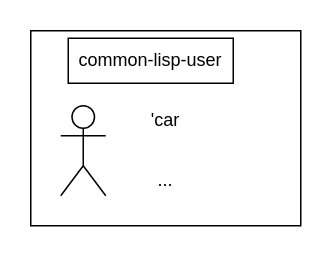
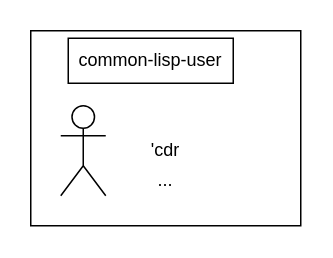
(166, 121) -> none
none -> (166, 151)
